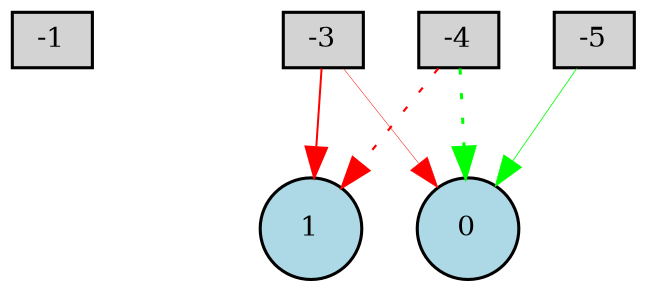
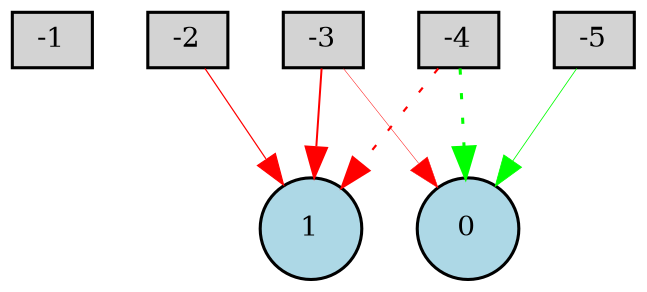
none -> (188, 40)
